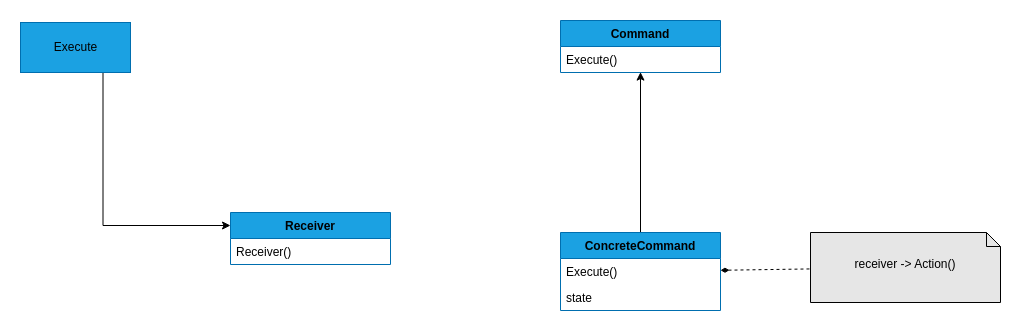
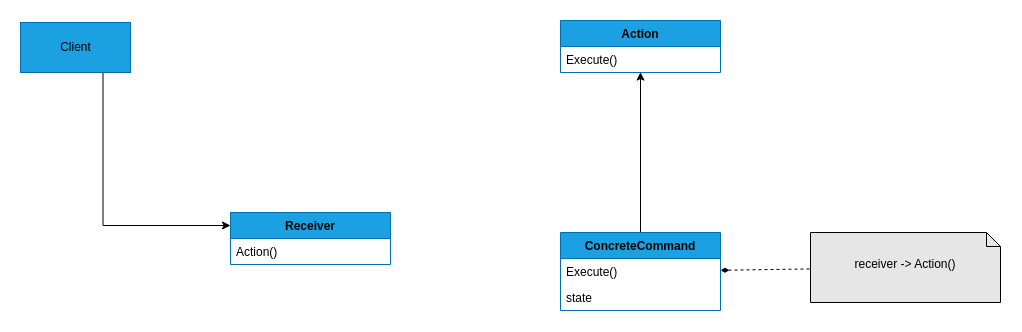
(640, 34) -> (640, 34)
(76, 48) -> (76, 48)
(268, 252) -> (261, 252)
